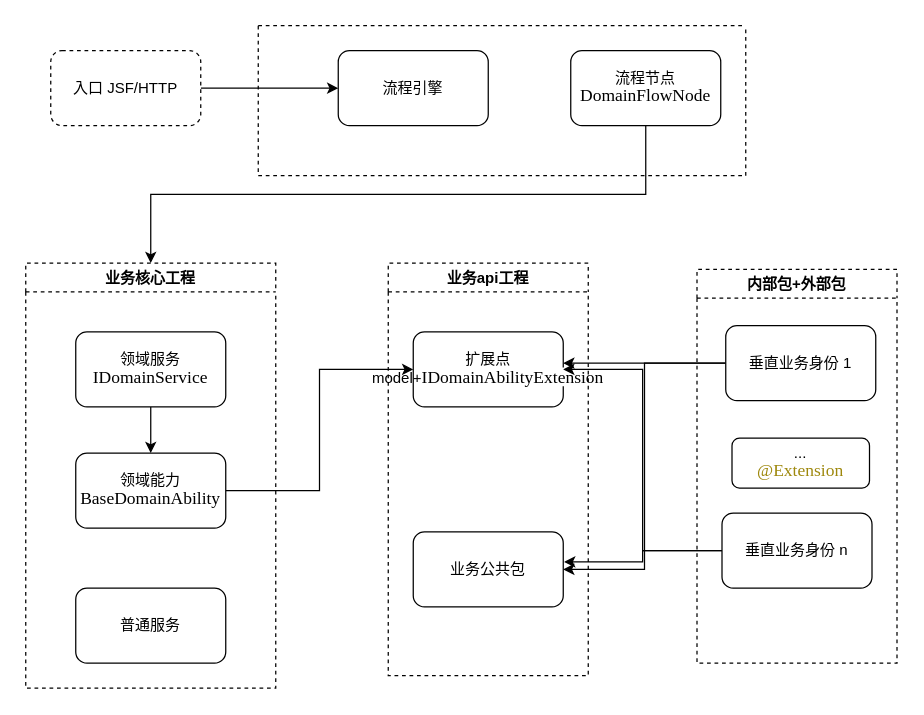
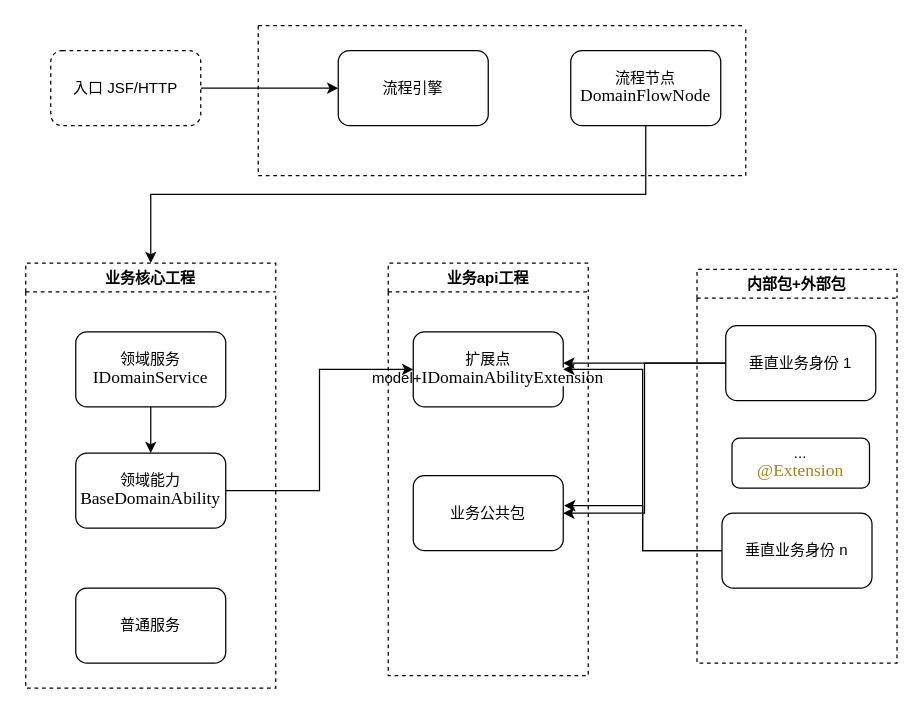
(488, 569) -> (488, 513)
